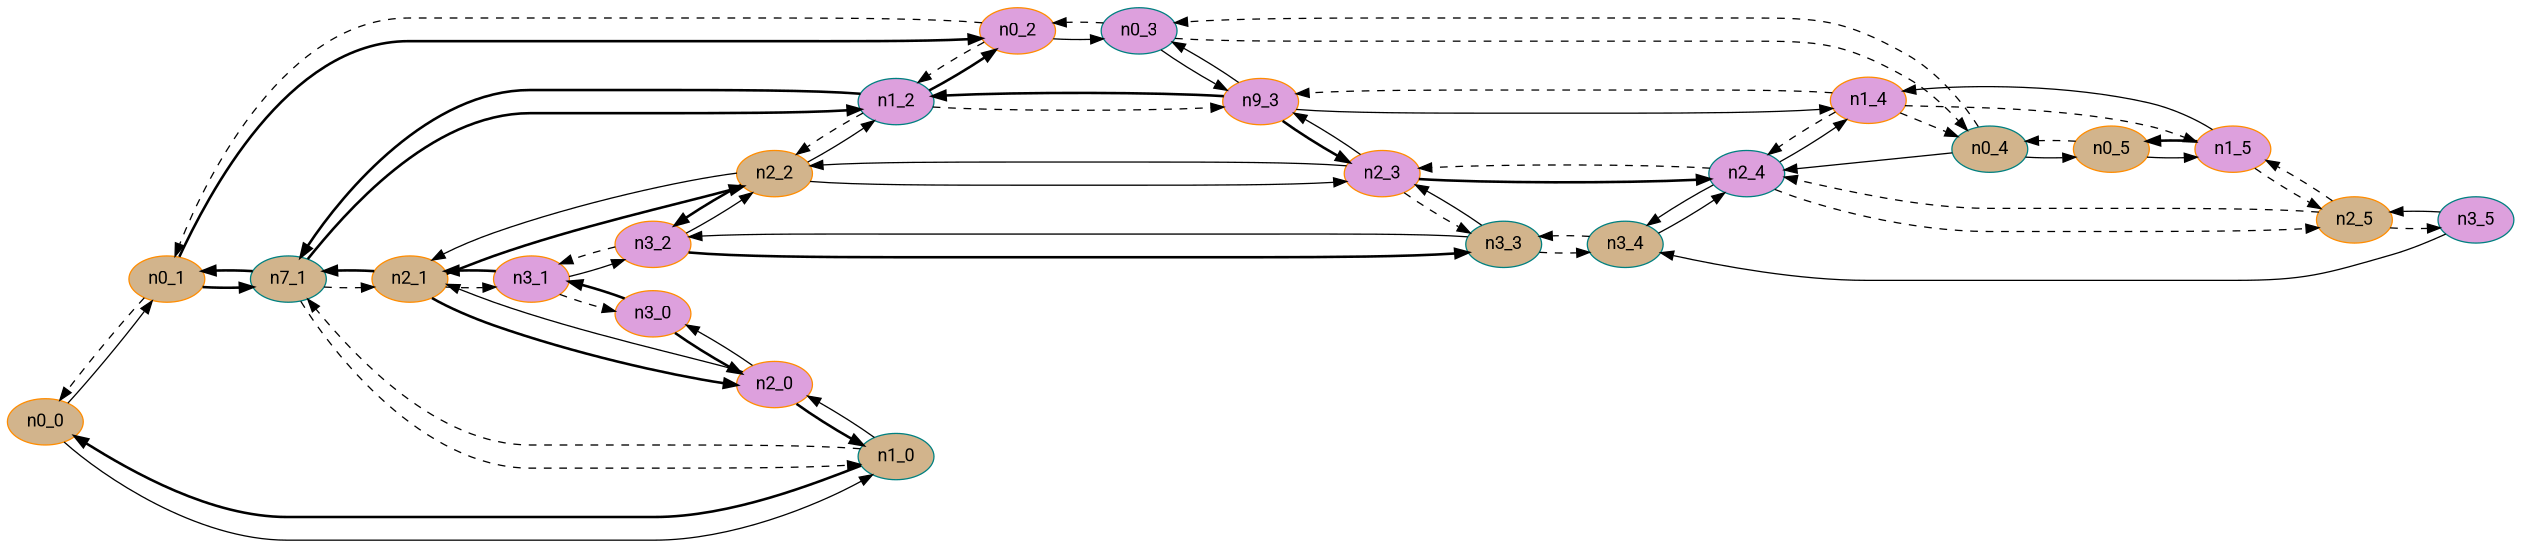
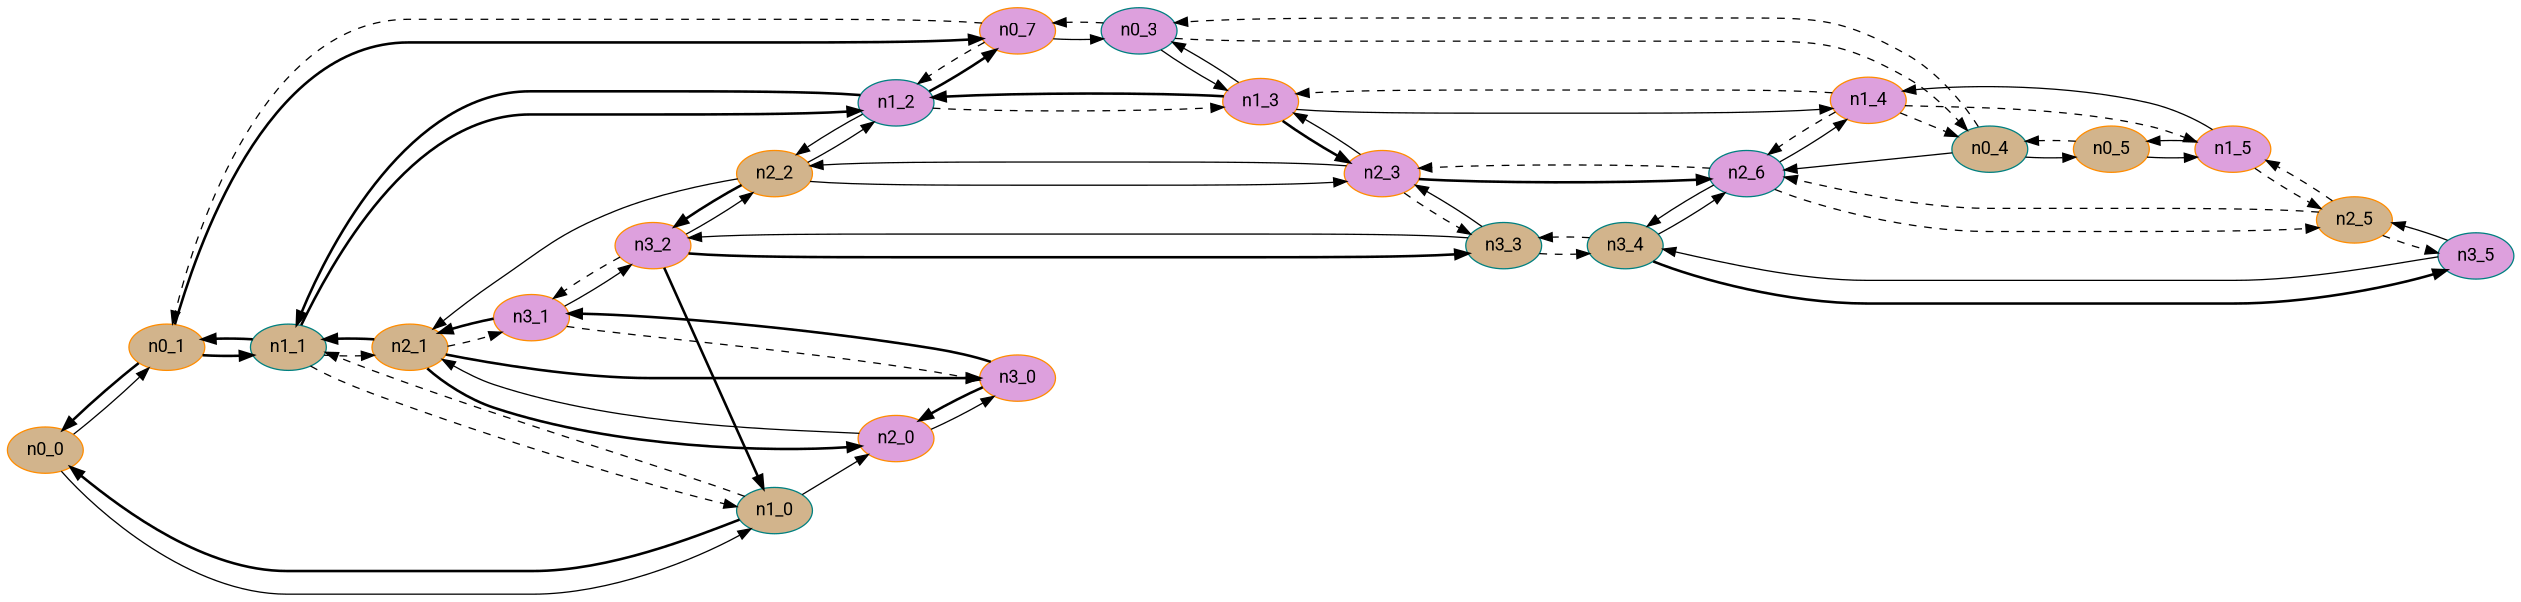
(1018, 31) -> (1018, 31)
(1261, 102) -> (1261, 102)
(835, 129) -> (835, 130)
(2170, 141) -> (2170, 141)
(1747, 174) -> (1747, 174)
(587, 227) -> (692, 378)
(288, 279) -> (288, 347)
none -> (2042, 304)
(105, 343) -> (105, 391)
(824, 422) -> (709, 367)
